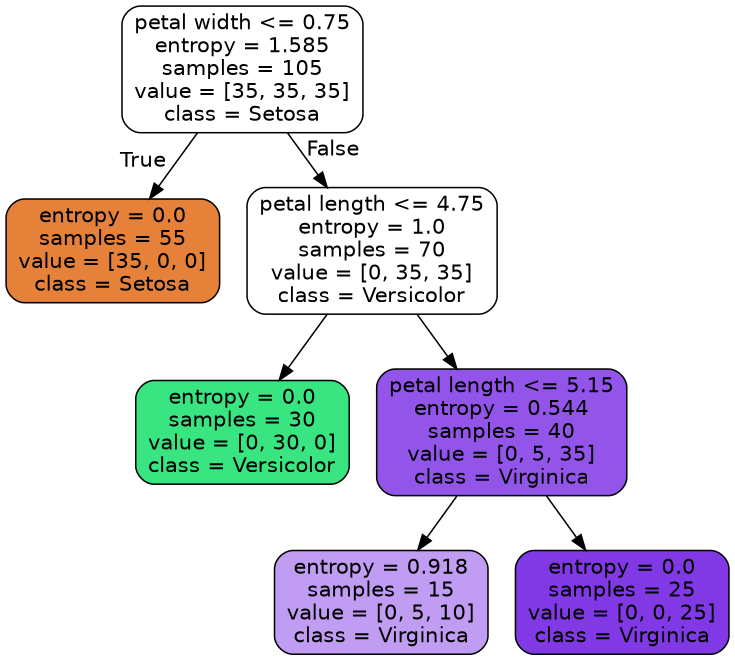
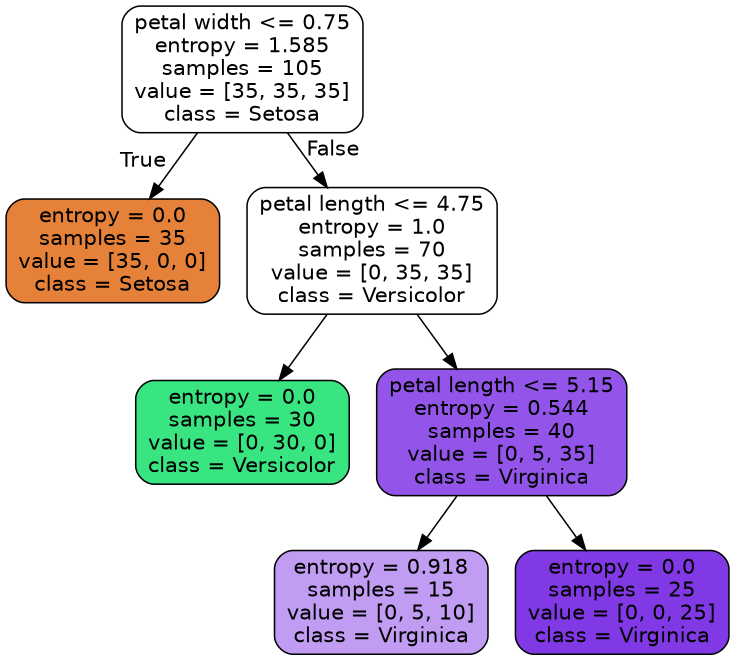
(113, 251) -> (113, 251)
